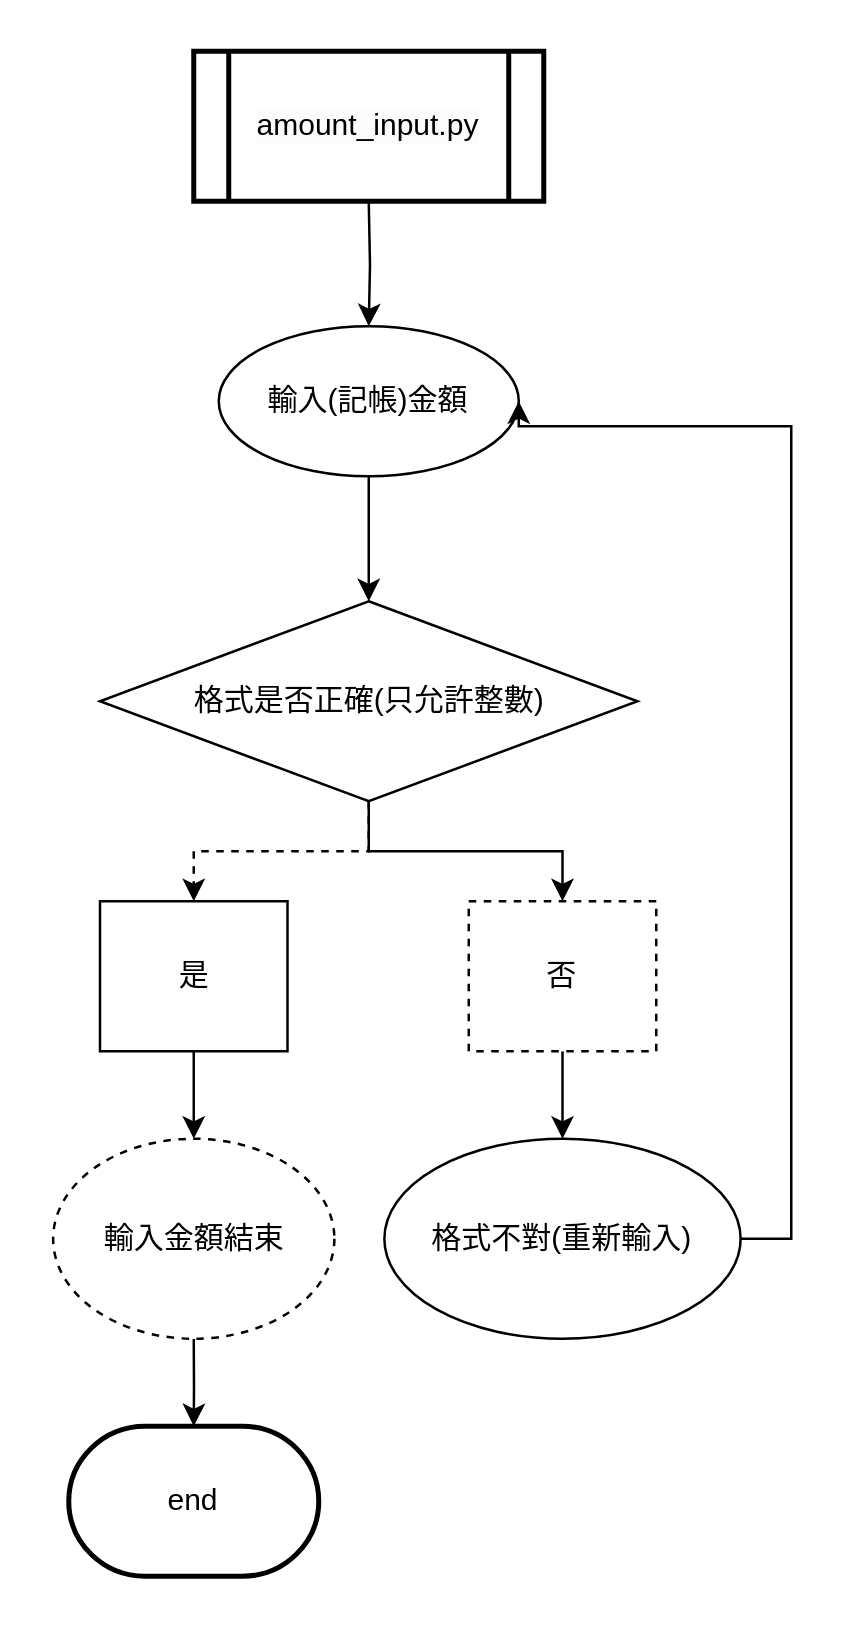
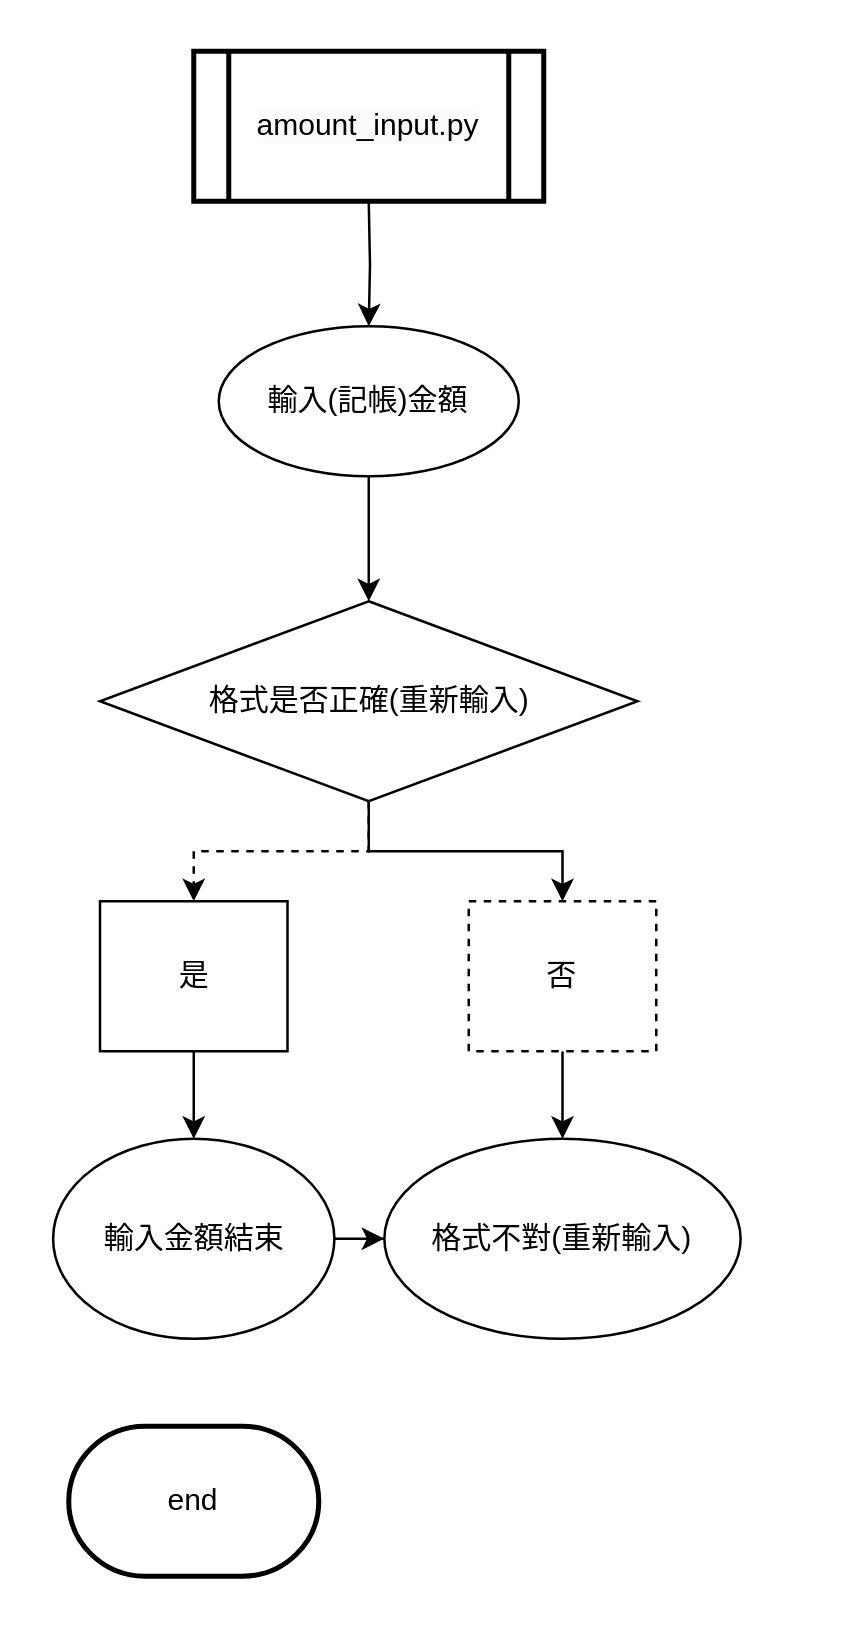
(370, 701) -> (370, 701)
(791, 717) -> none
(194, 1239) -> (194, 1239)
(194, 1374) -> (369, 1239)
